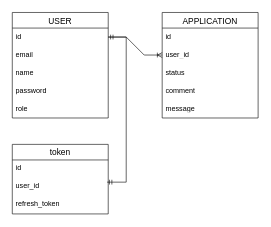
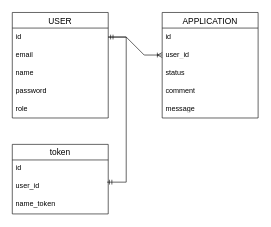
(42, 204) -> (36, 204)
